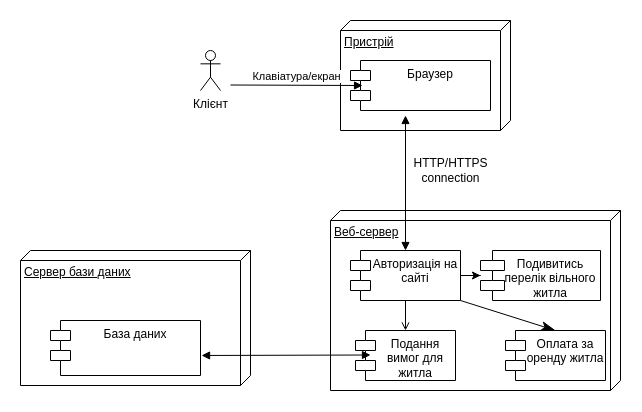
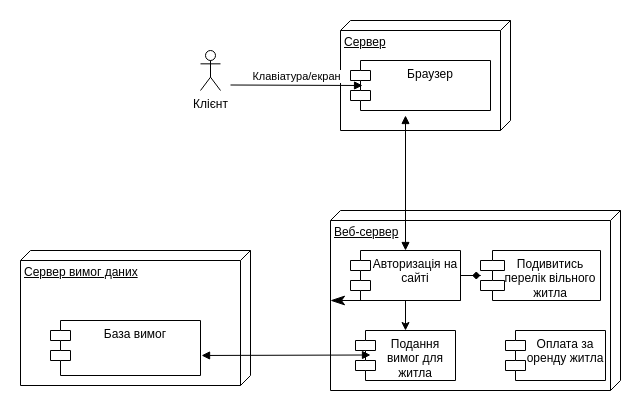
(371, 43) -> (365, 43)
(451, 171) -> none
(79, 273) -> (82, 273)
(472, 276) -> (471, 276)
(503, 314) -> (351, 301)
(406, 323) -> (406, 322)
(136, 335) -> (136, 335)
